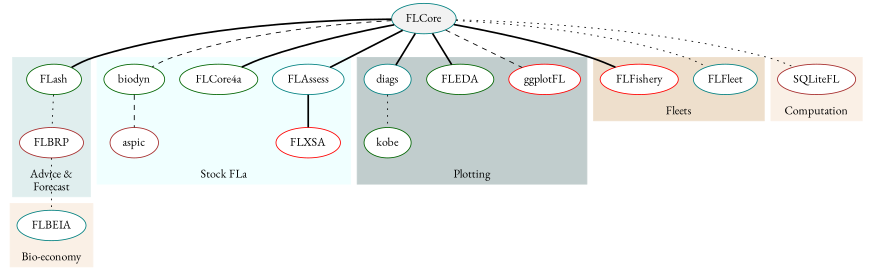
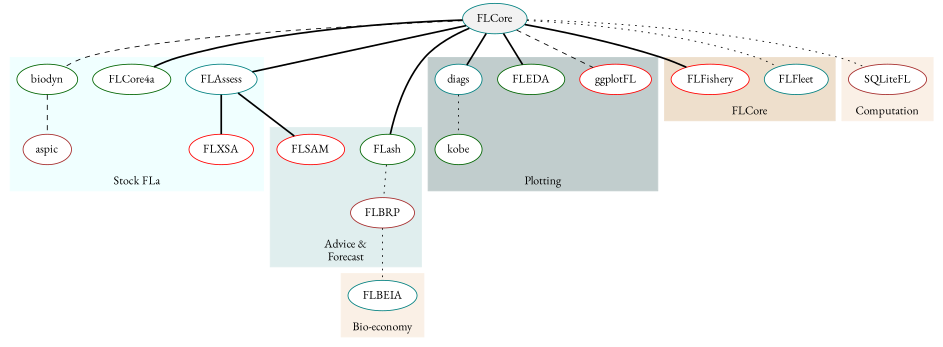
(679, 111) -> (750, 111)
none -> (311, 149)
